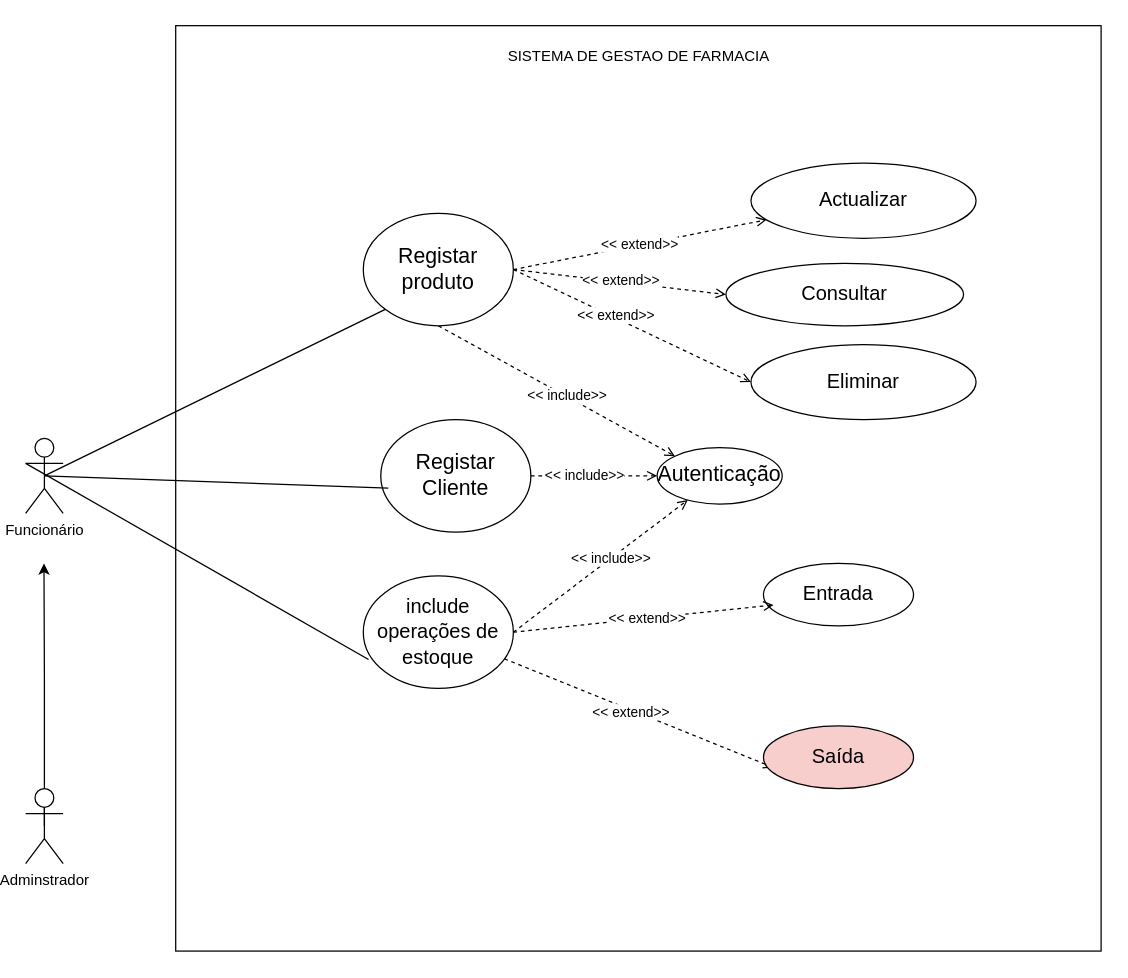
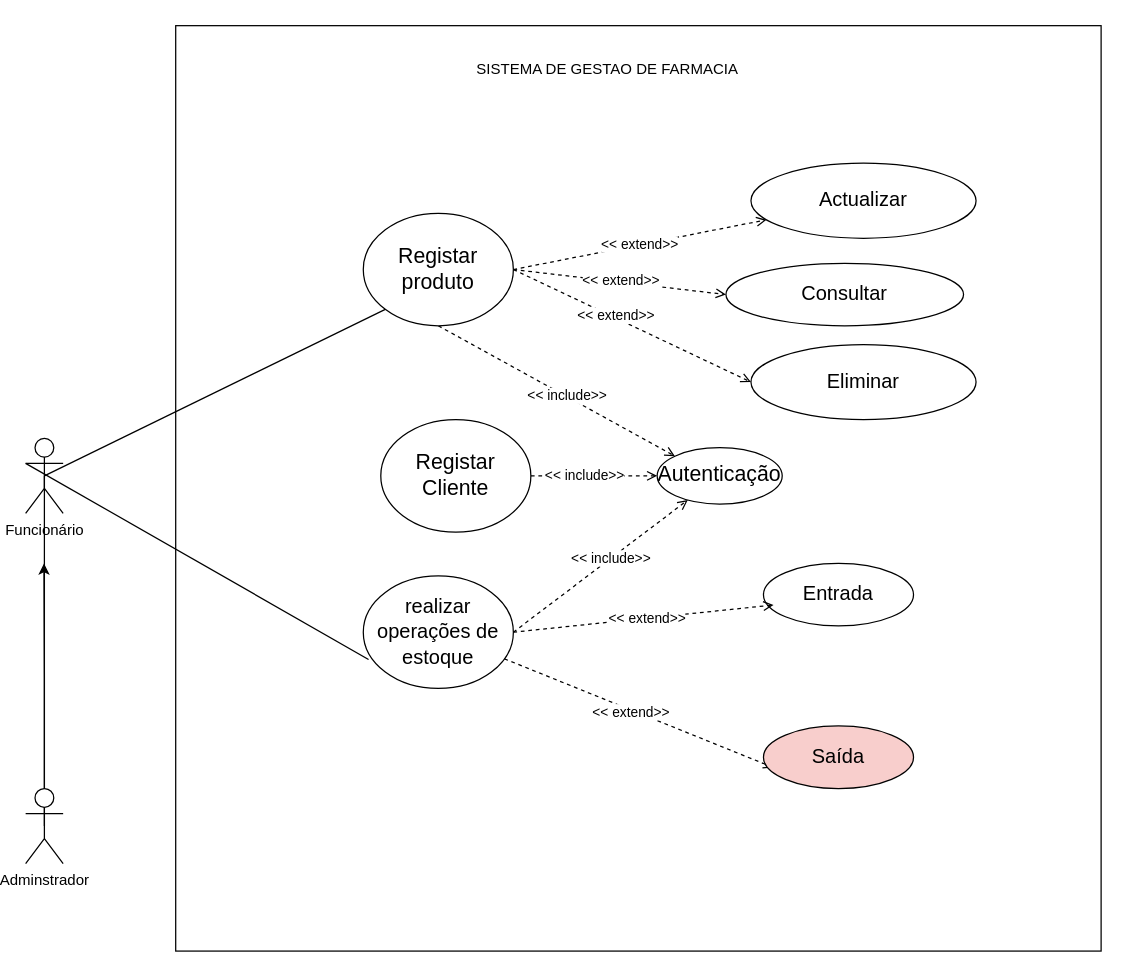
(638, 57) -> (607, 69)
(223, 482) -> (44, 529)
(438, 632) -> (438, 632)
